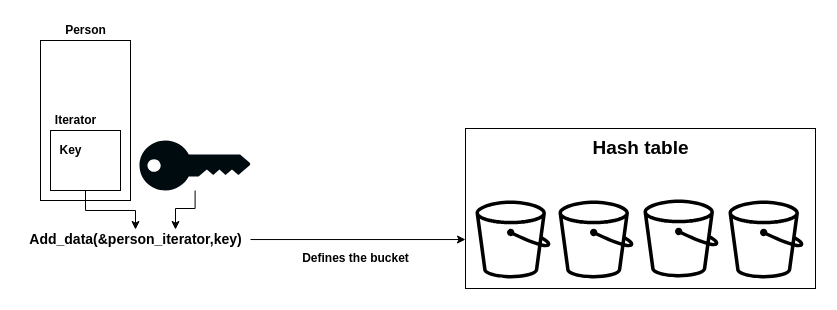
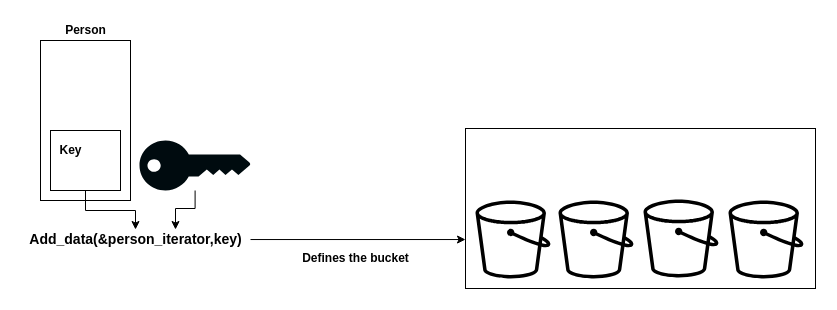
(76, 121) -> none
(641, 149) -> none
